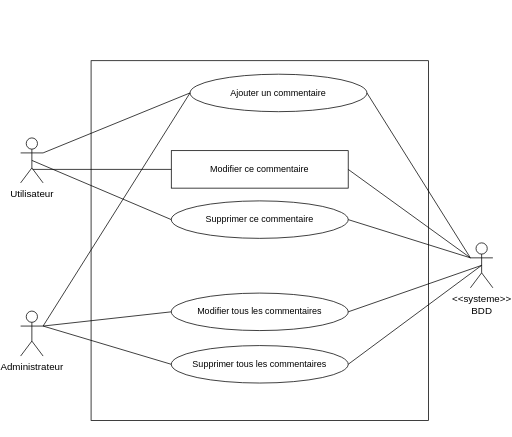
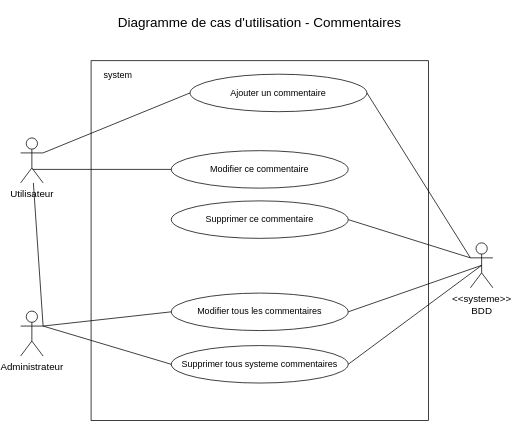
none -> (260, 23)
none -> (118, 75)
(260, 169) -> (260, 169)
(114, 195) -> none
(117, 209) -> (38, 253)
(407, 212) -> none
(260, 364) -> (260, 364)
